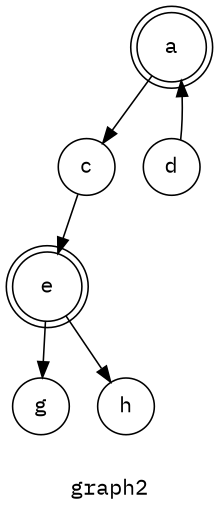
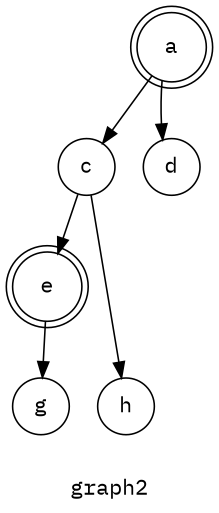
(182, 118) -> (161, 102)
(84, 342) -> (105, 279)
